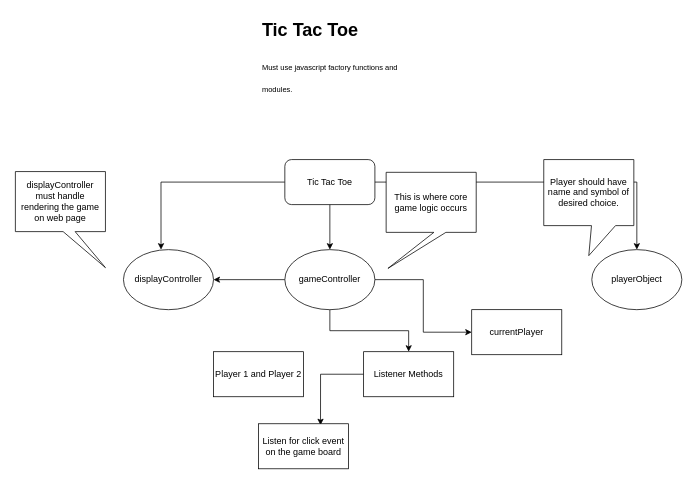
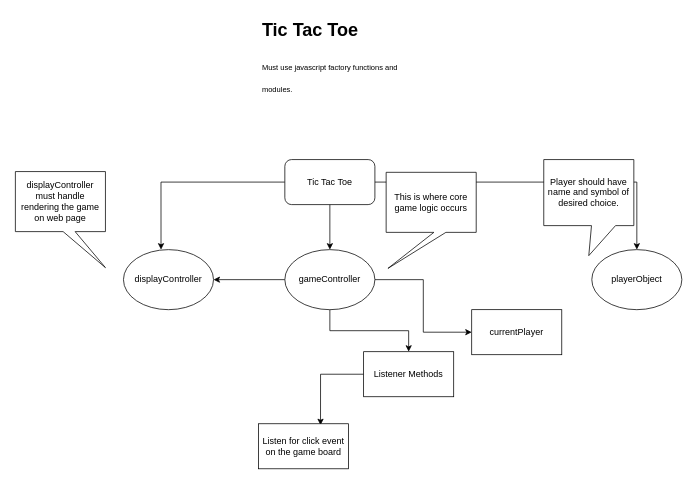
(258, 374) -> none
